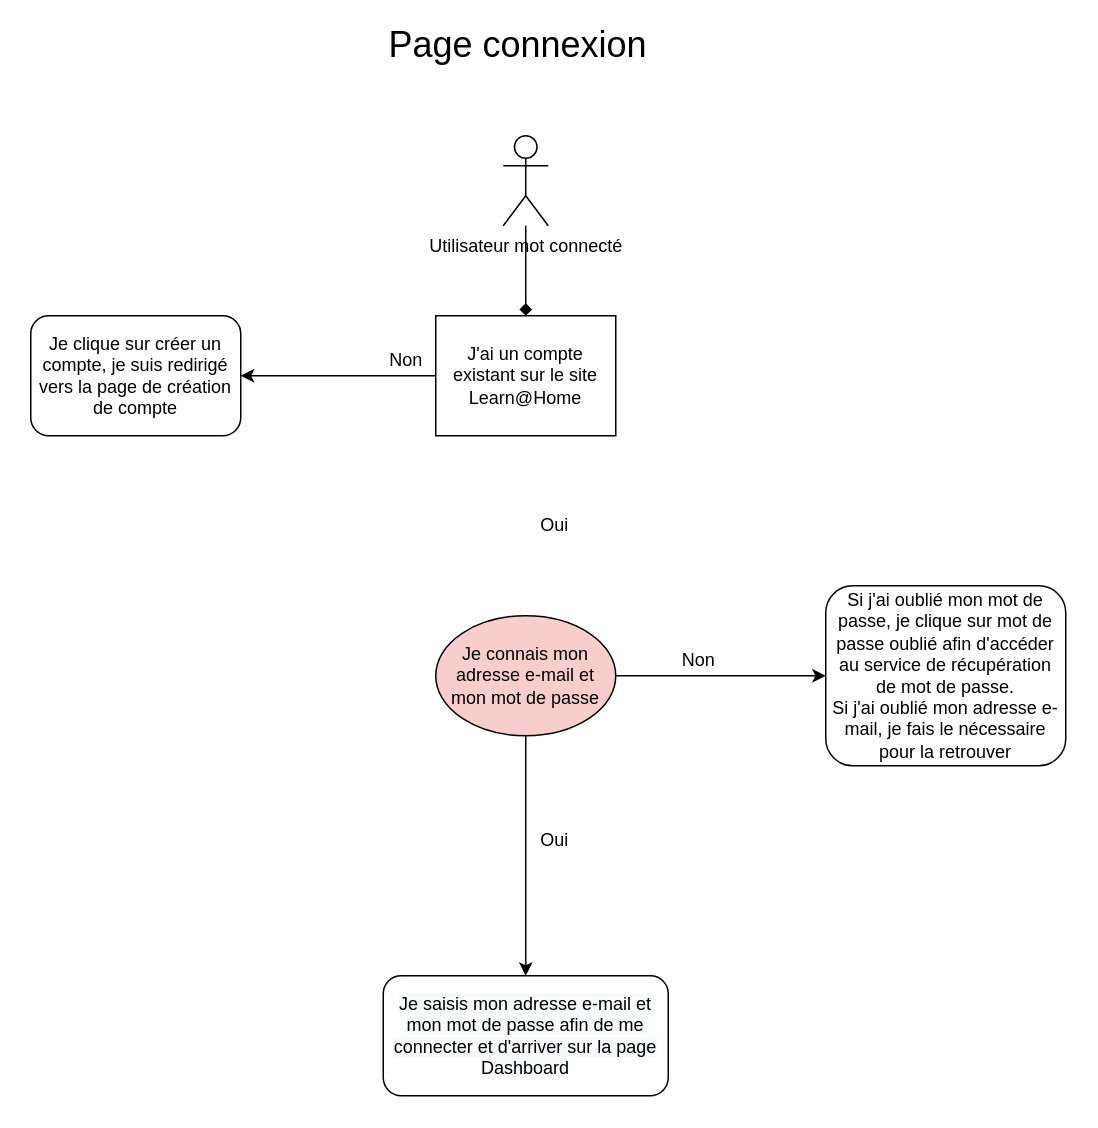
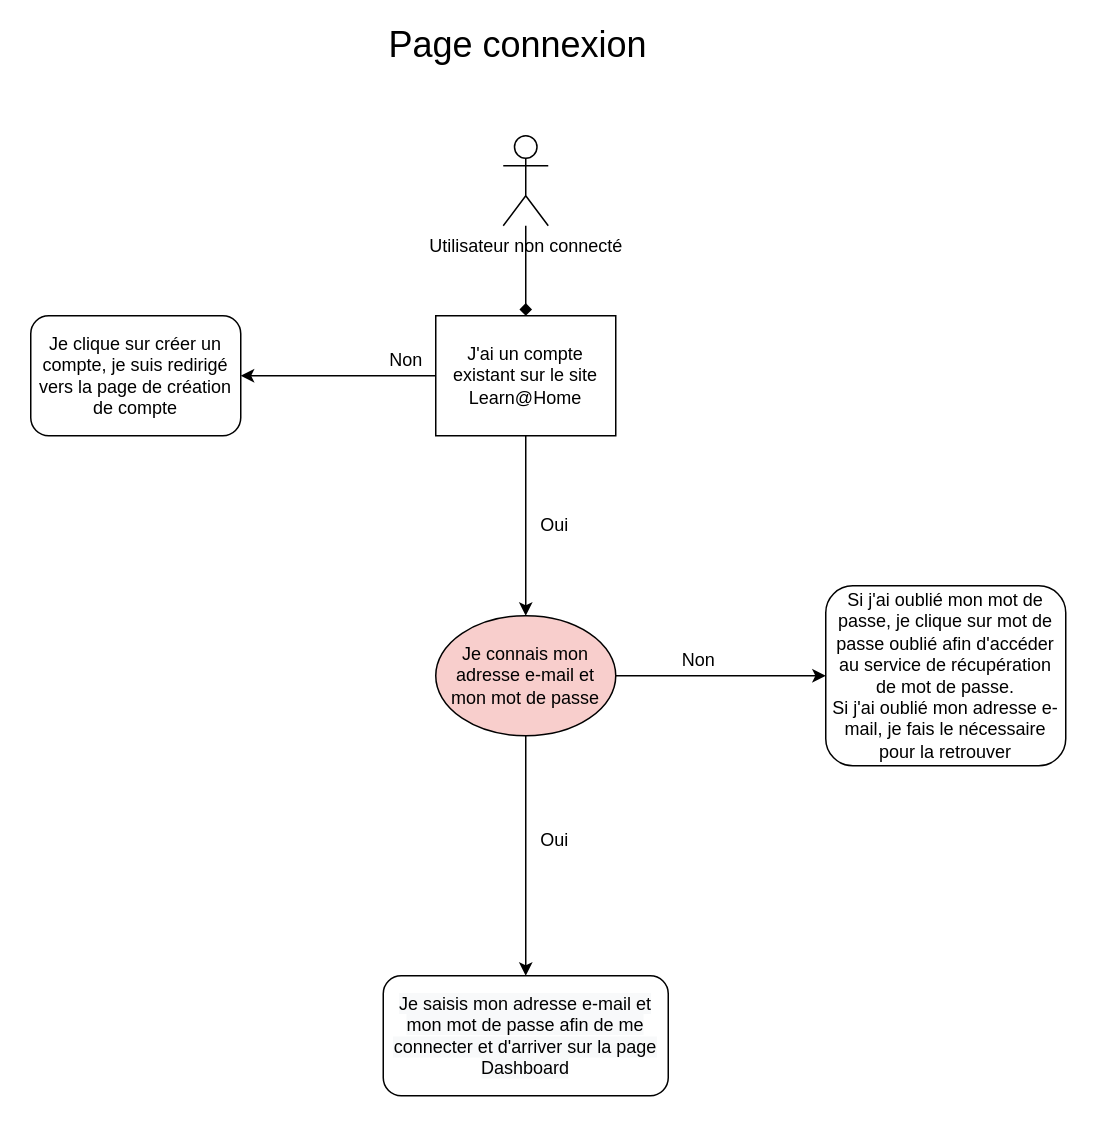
(527, 247) -> (527, 247)
none -> (526, 521)
